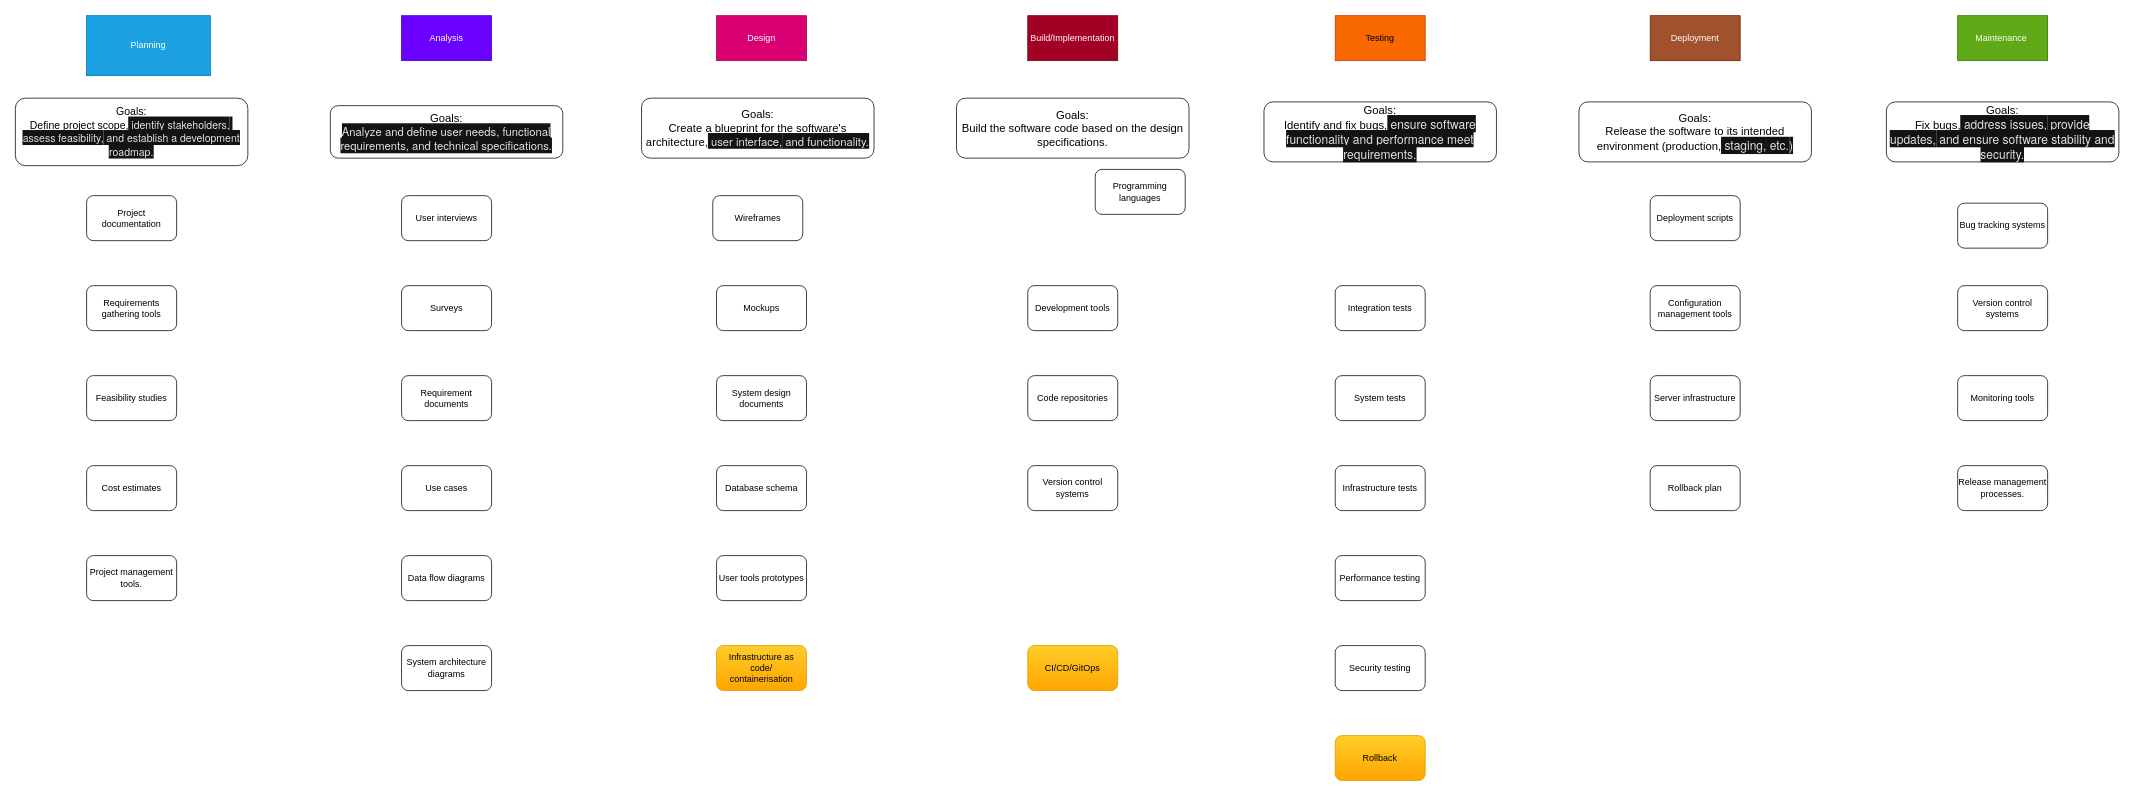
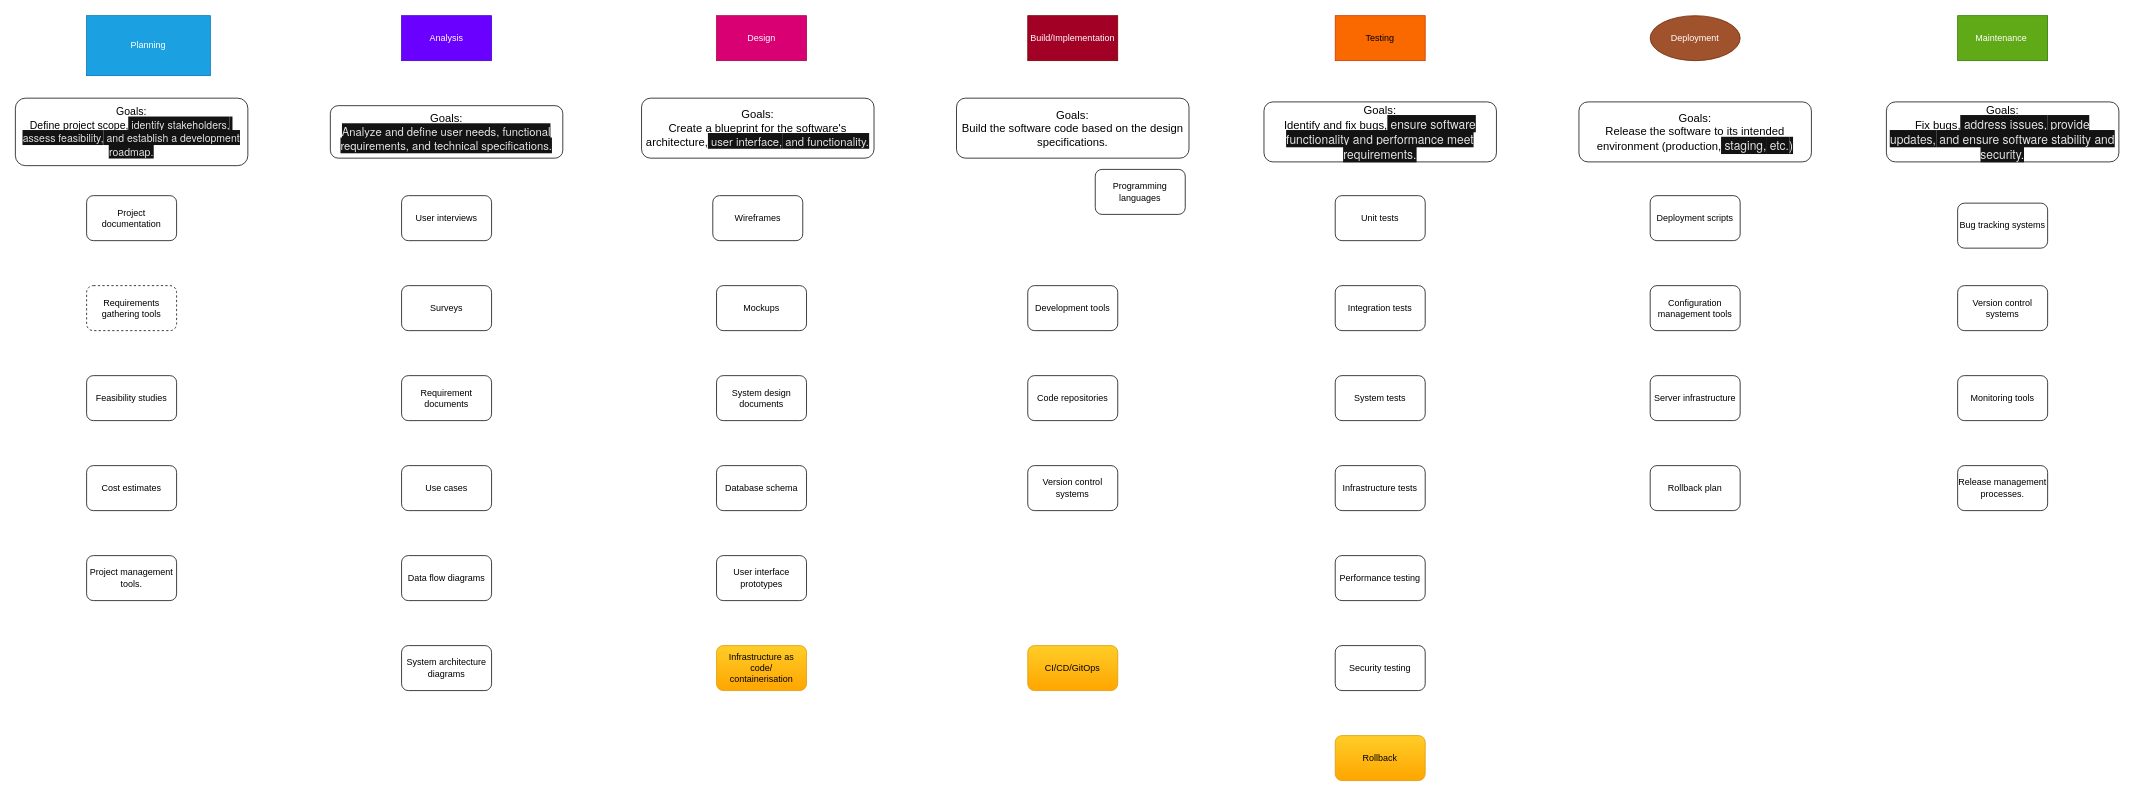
(1695, 38) -> (1695, 38)
none -> (1380, 218)
(132, 308) -> (132, 308)
(762, 578) -> (762, 578)
